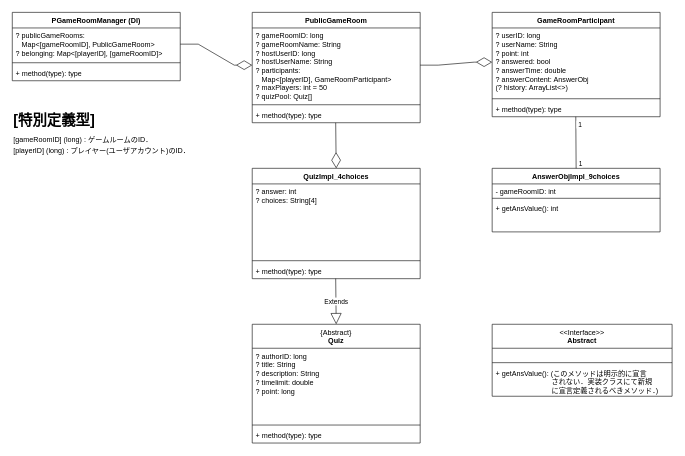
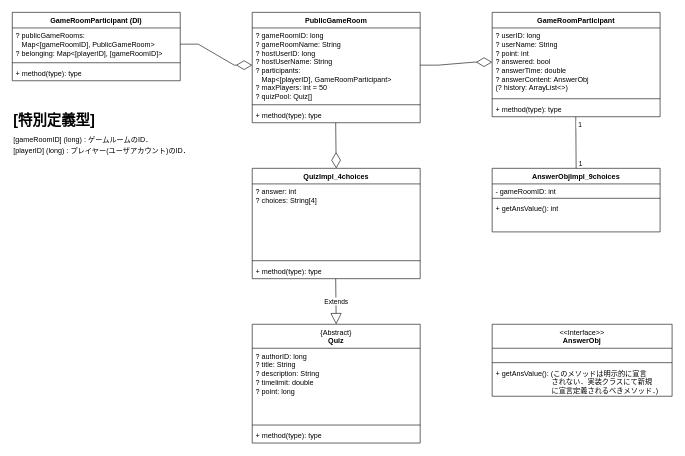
(96, 21) -> (96, 21)
(582, 337) -> (582, 337)
